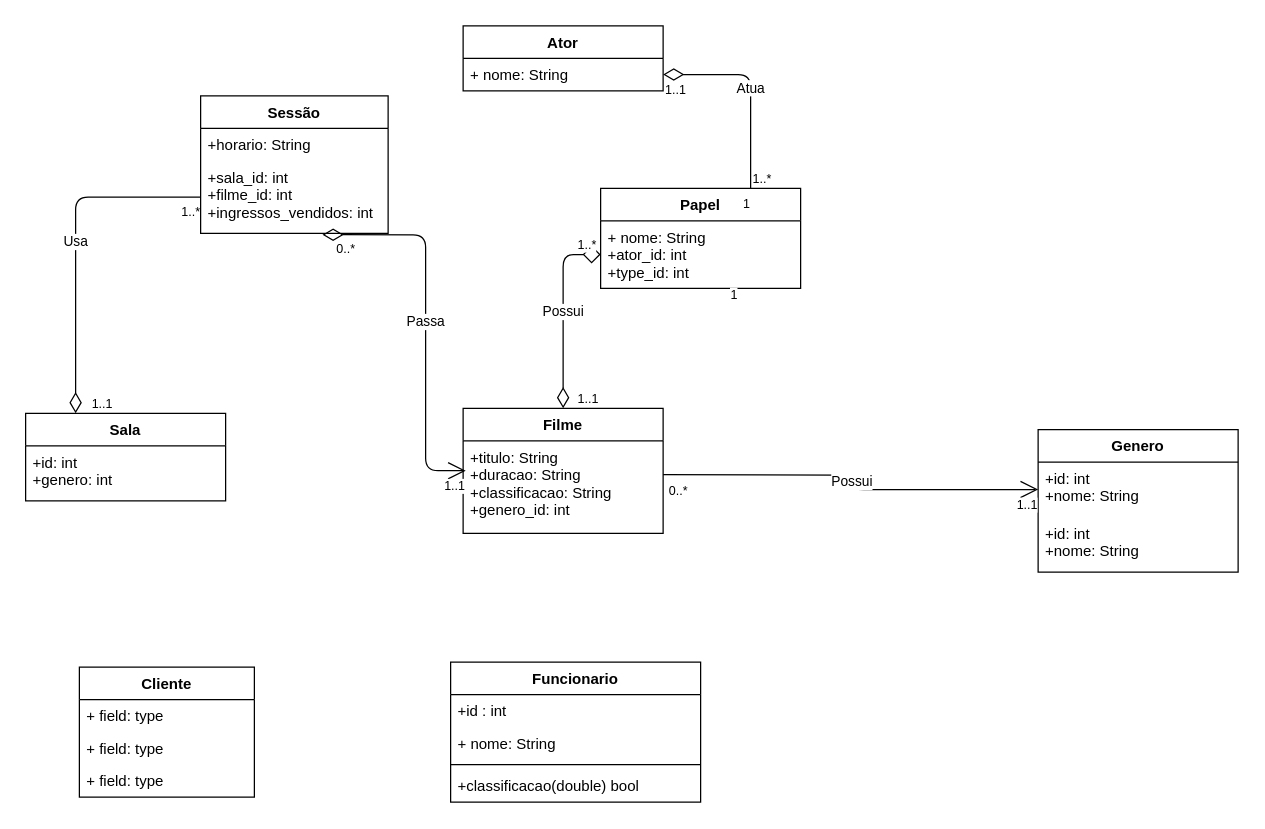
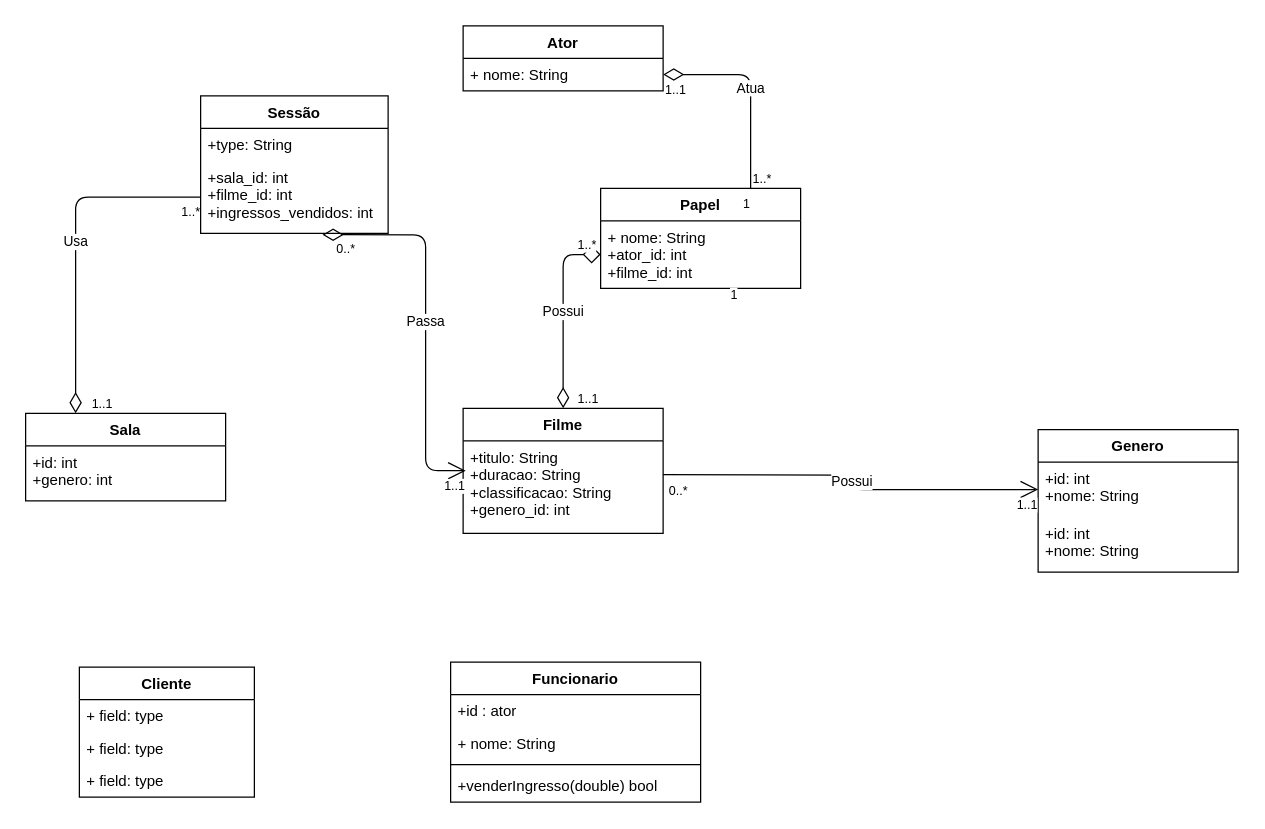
(267, 145) -> (256, 145)
(659, 238) -> (659, 238)
(486, 711) -> (492, 711)
(559, 786) -> (569, 786)
